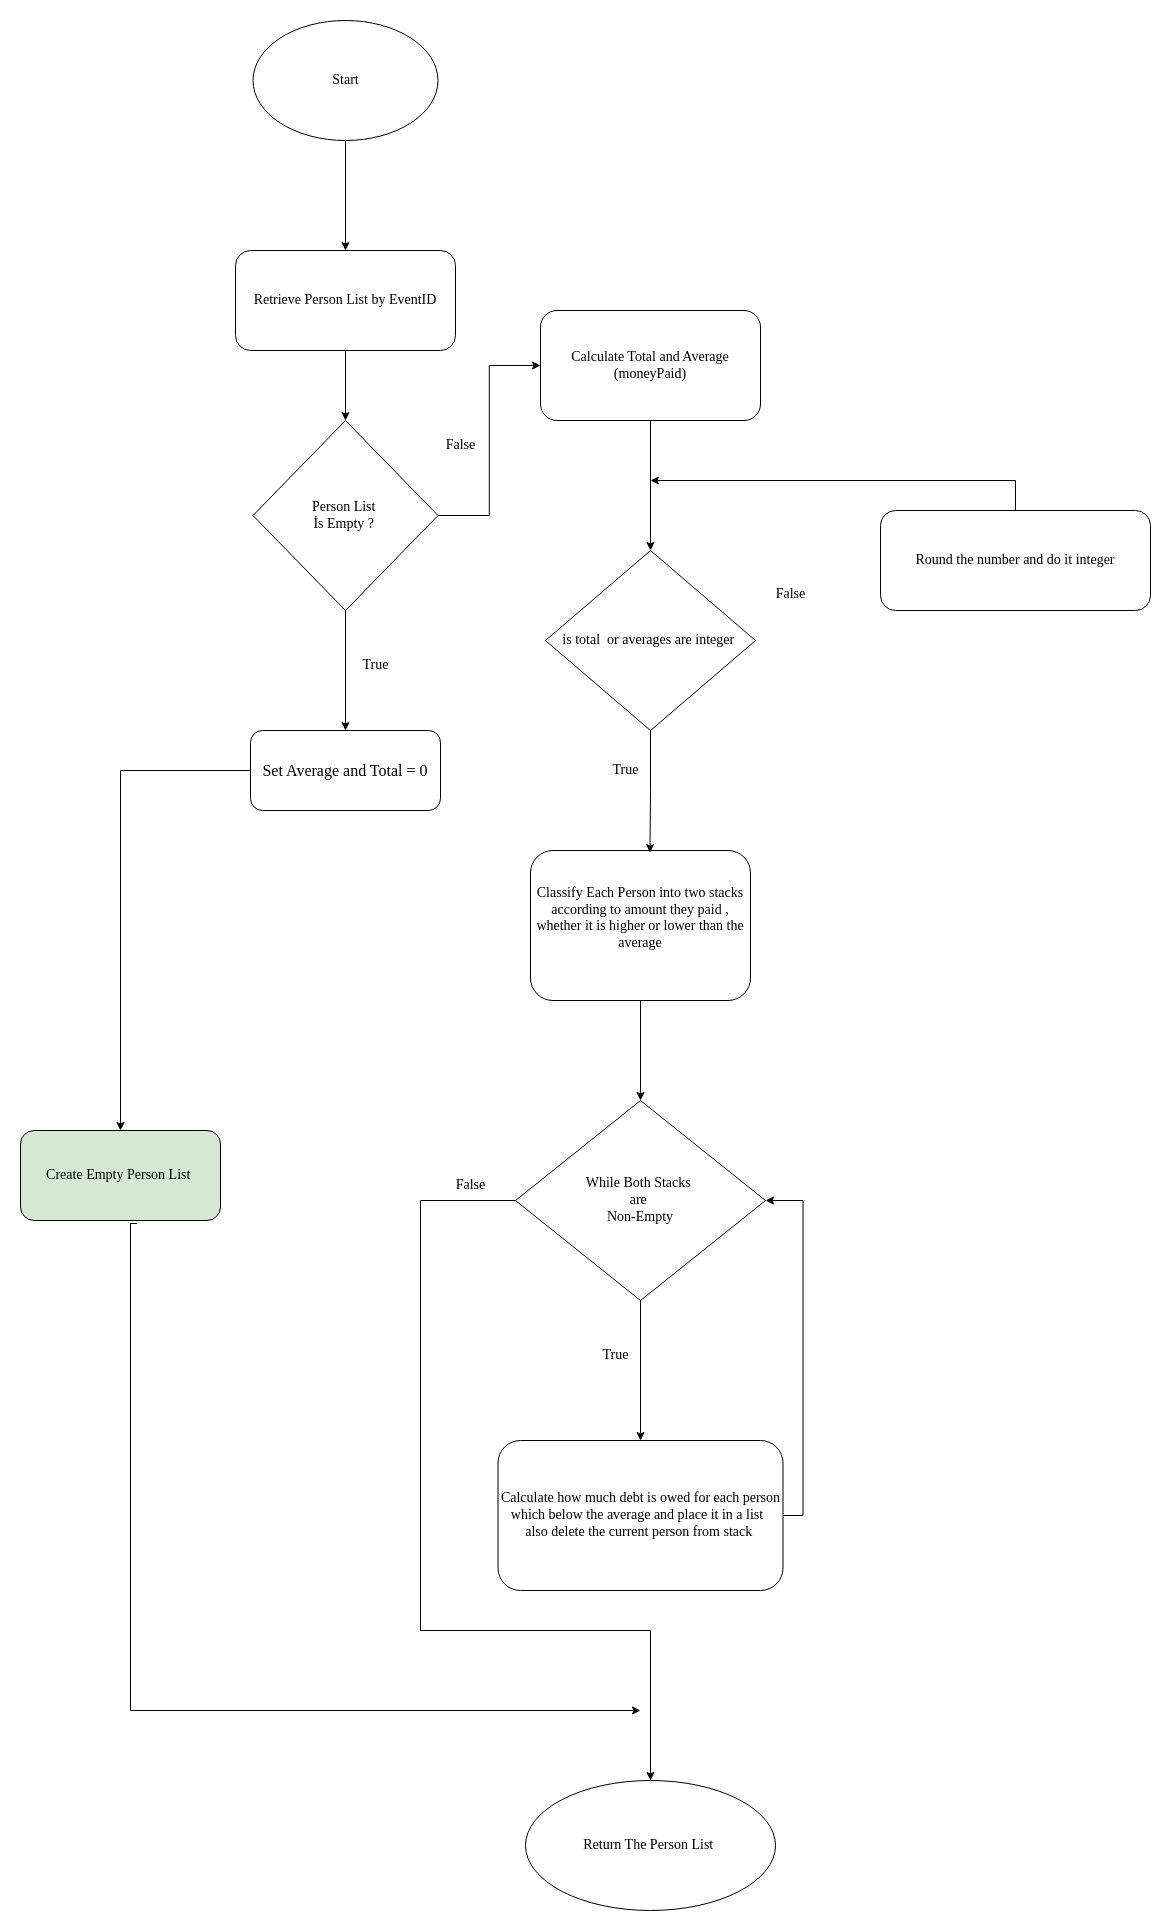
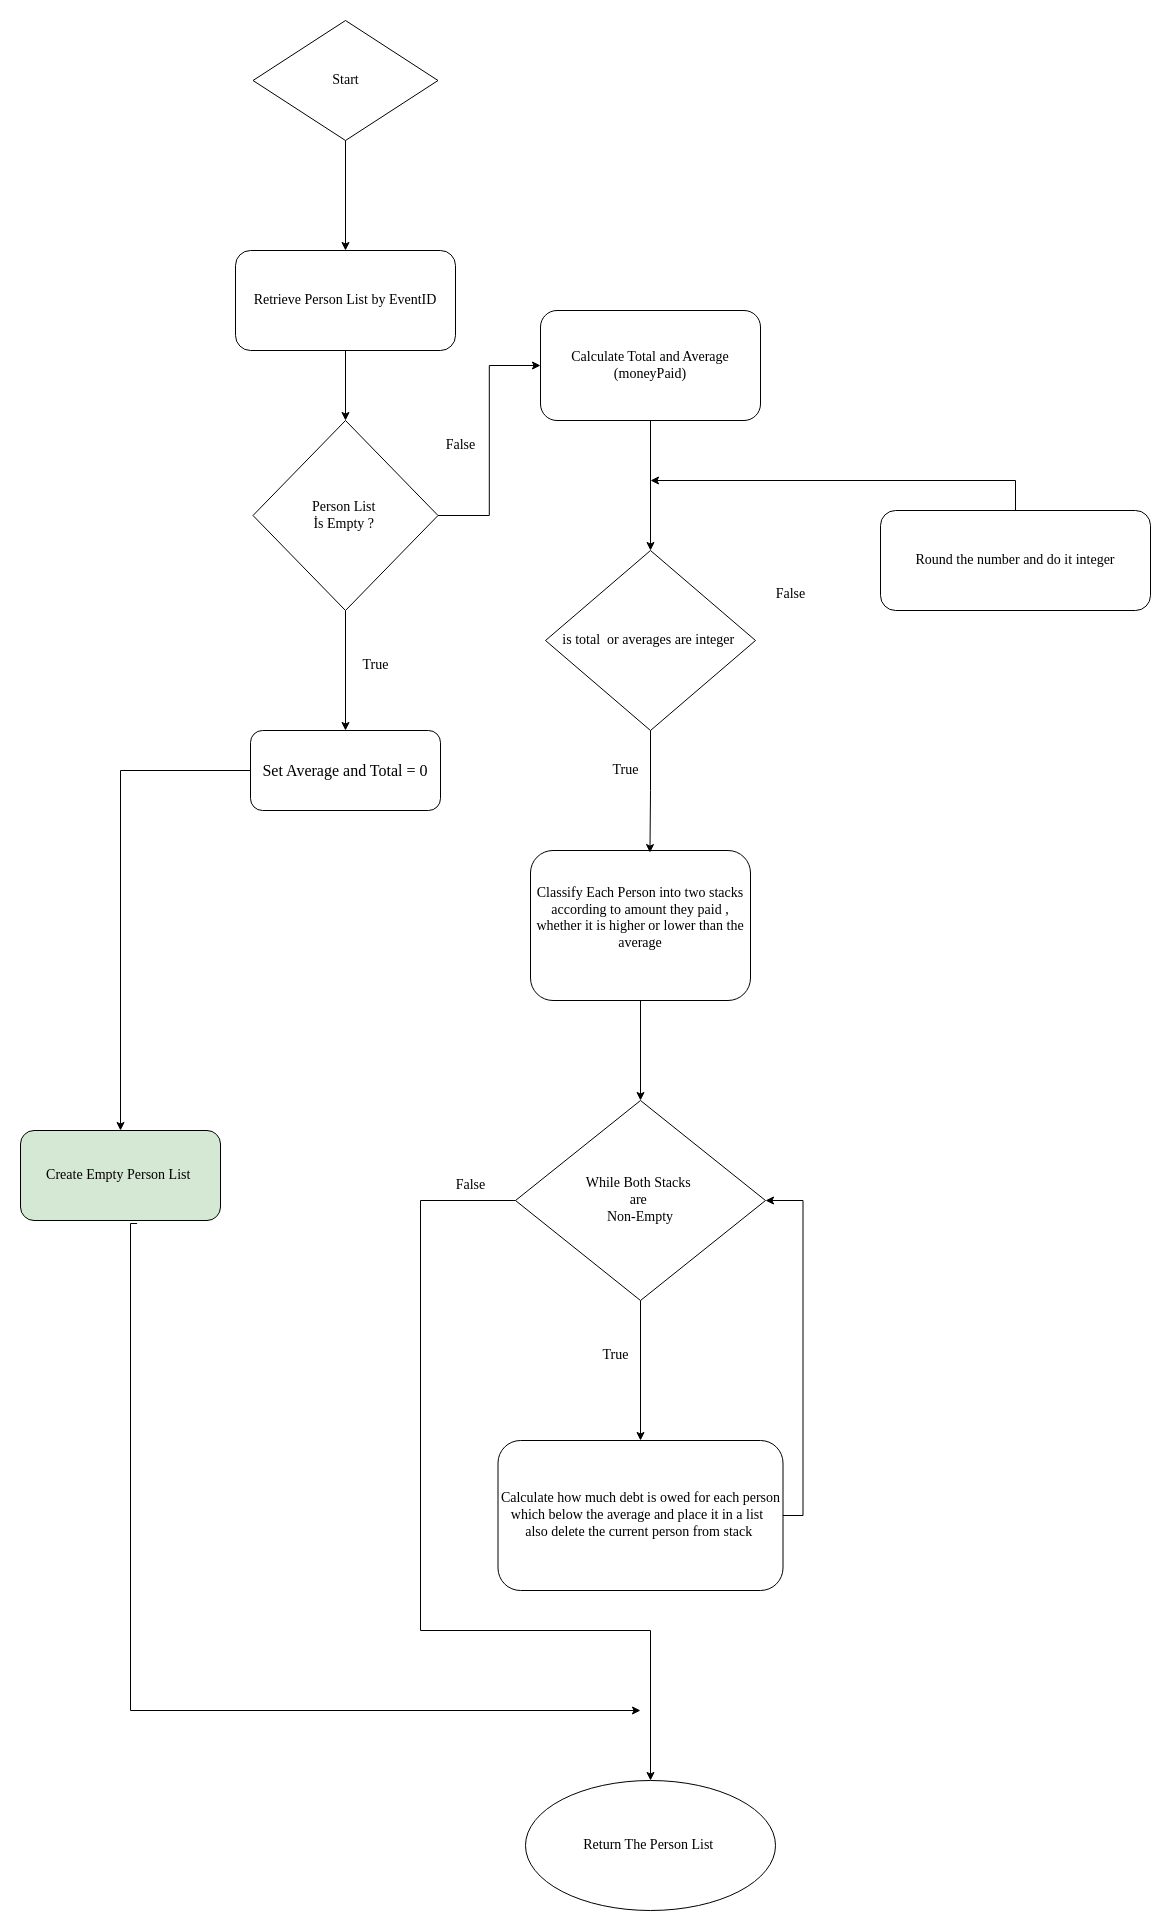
(346, 81) -> (346, 81)
